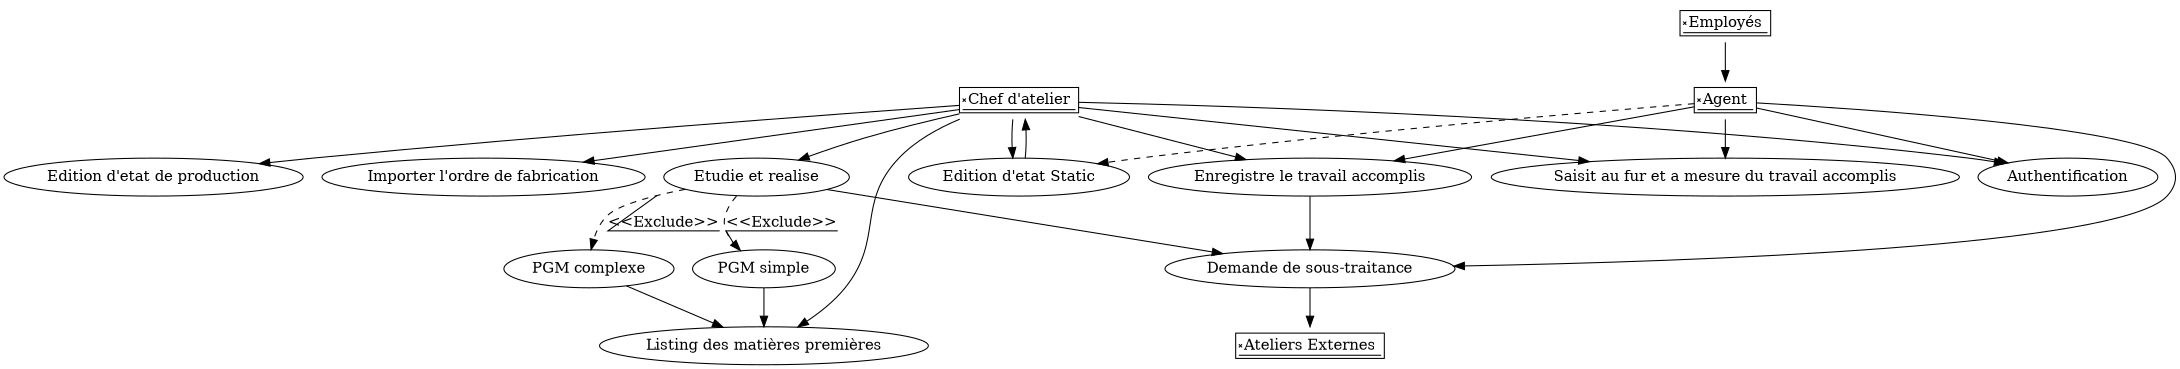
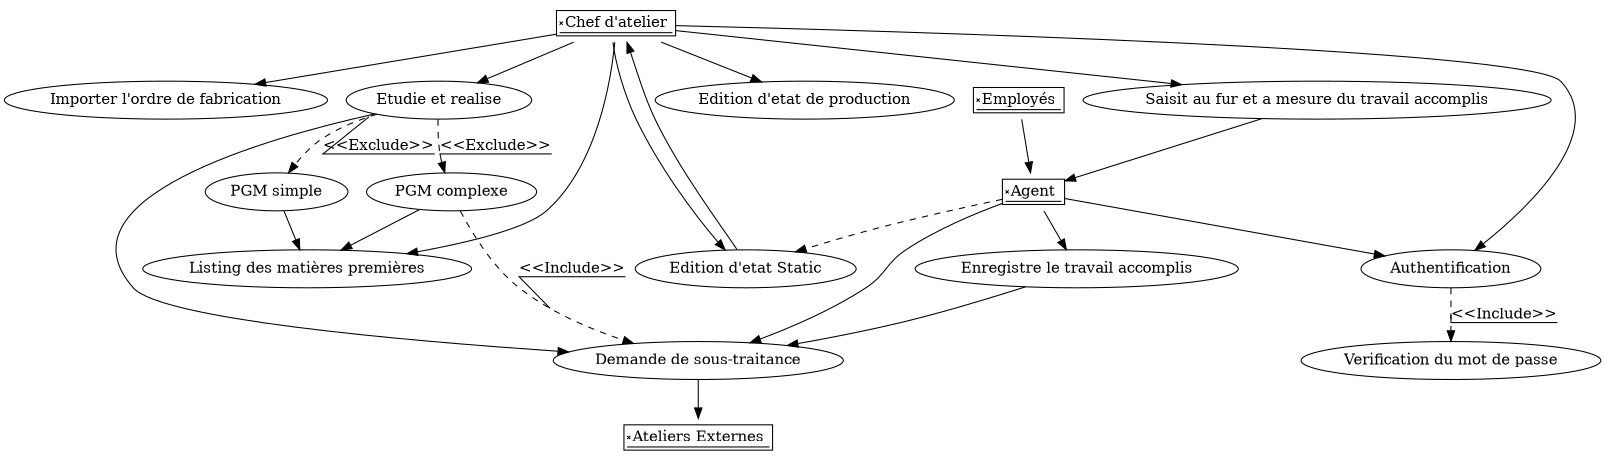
(1725, 128) -> (1168, 148)
(1157, 137) -> none
none -> (527, 294)
none -> (1451, 361)
